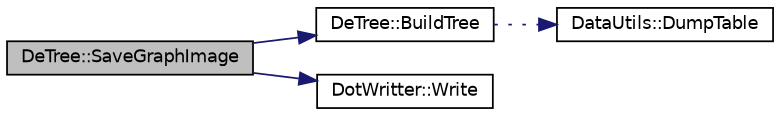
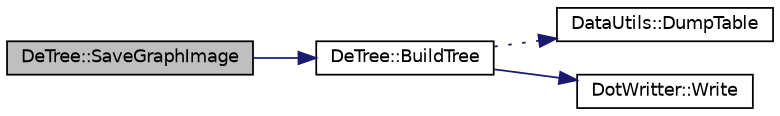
(276, 76) -> (527, 74)
